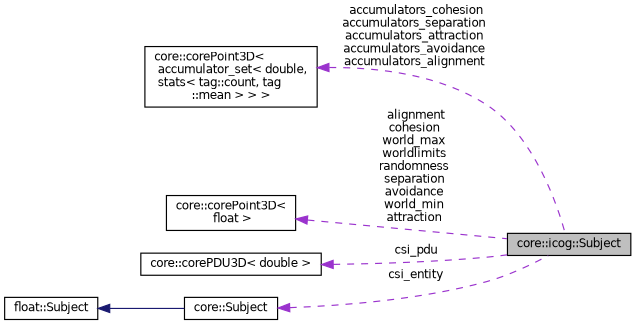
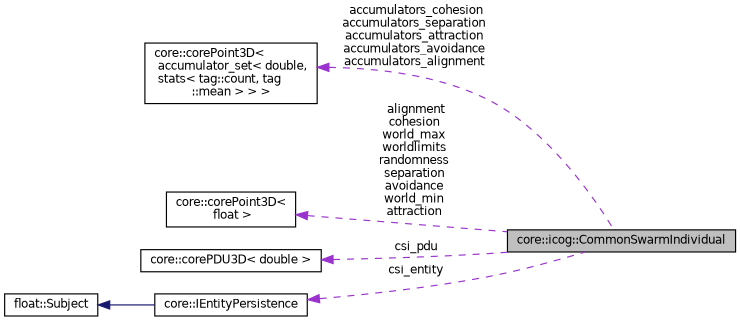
(569, 244) -> (622, 241)
(231, 308) -> (231, 305)
